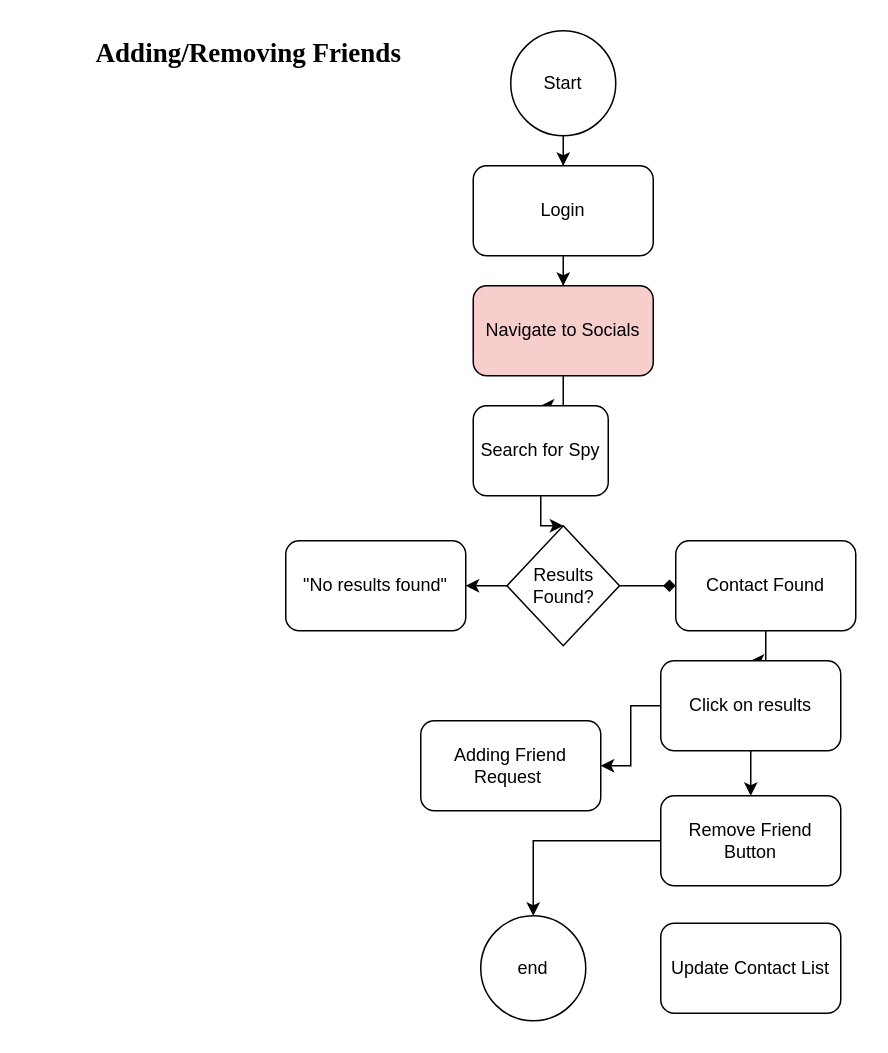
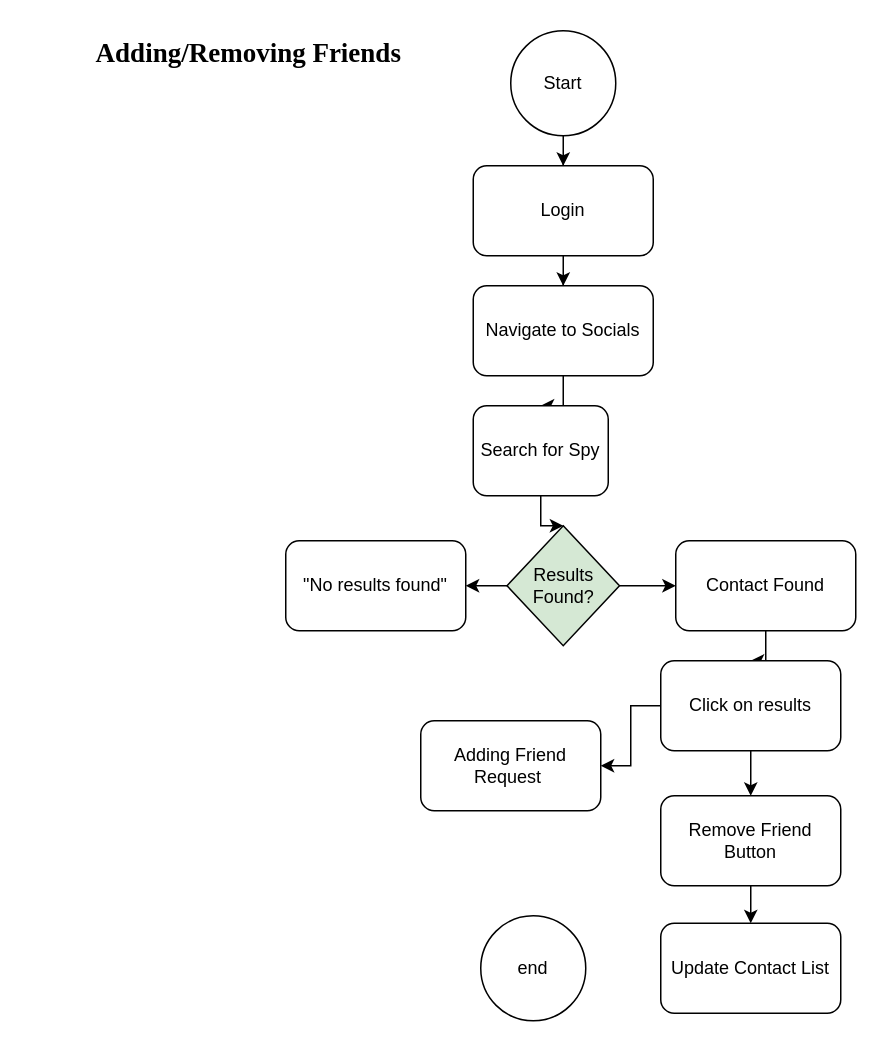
(563, 331) -> (563, 331)
(563, 586) -> (563, 586)
(663, 586) -> (664, 586)
(564, 841) -> (751, 910)
